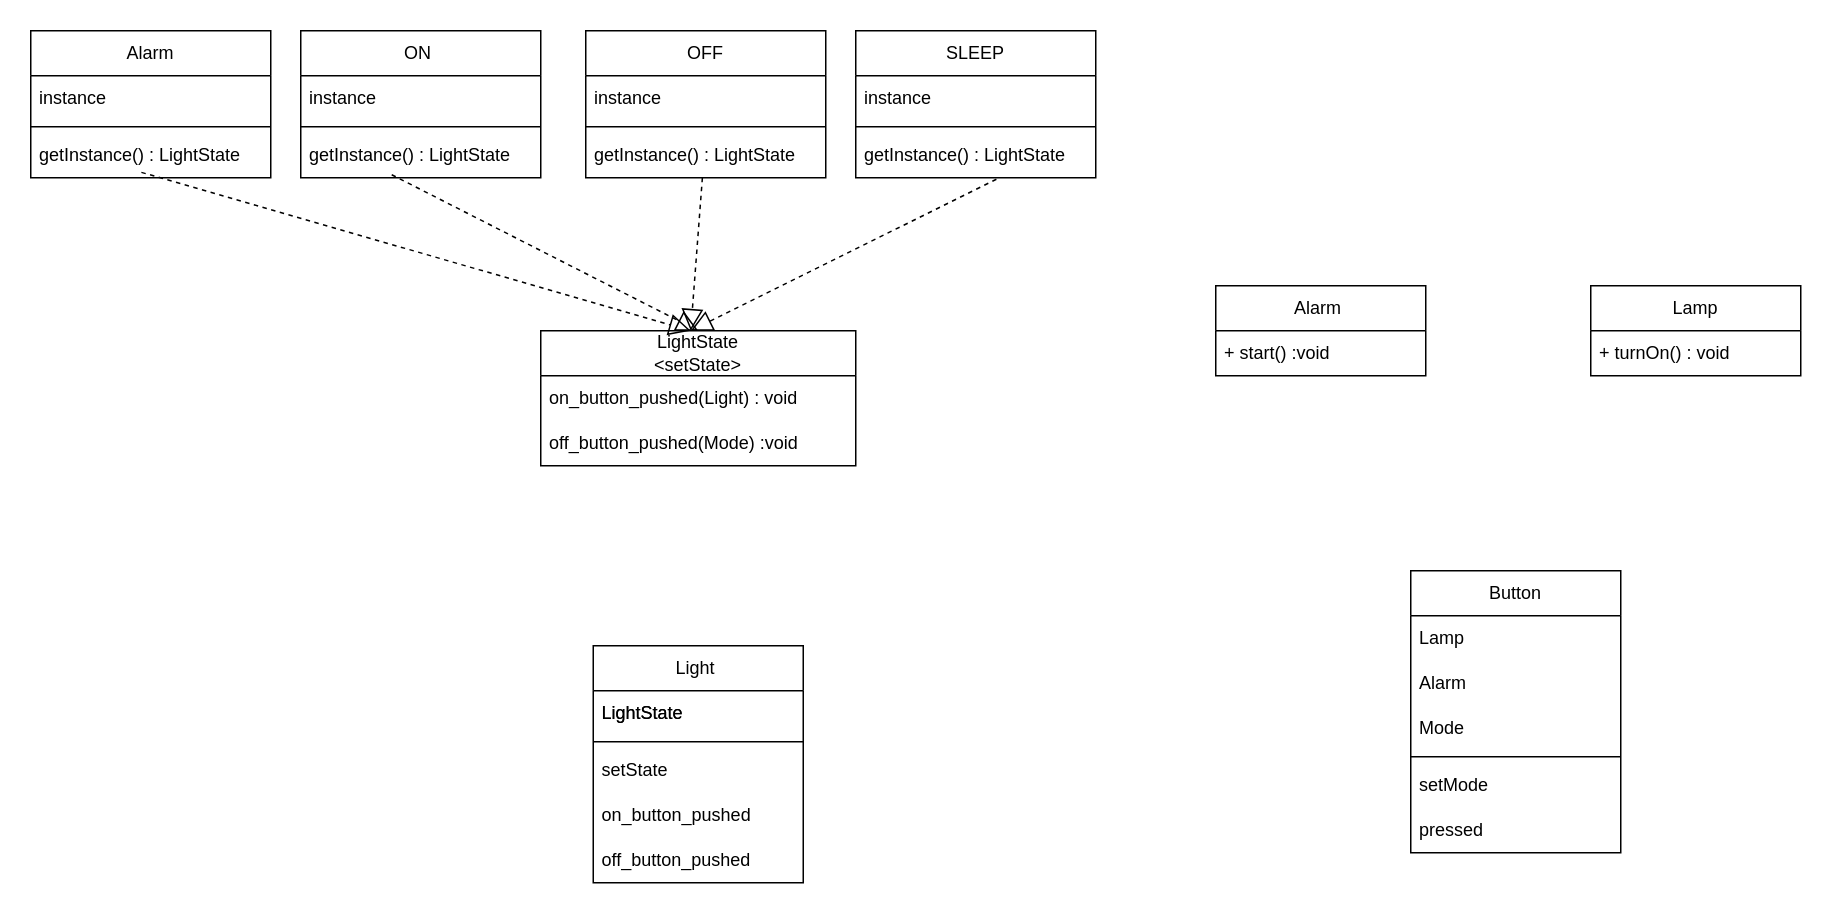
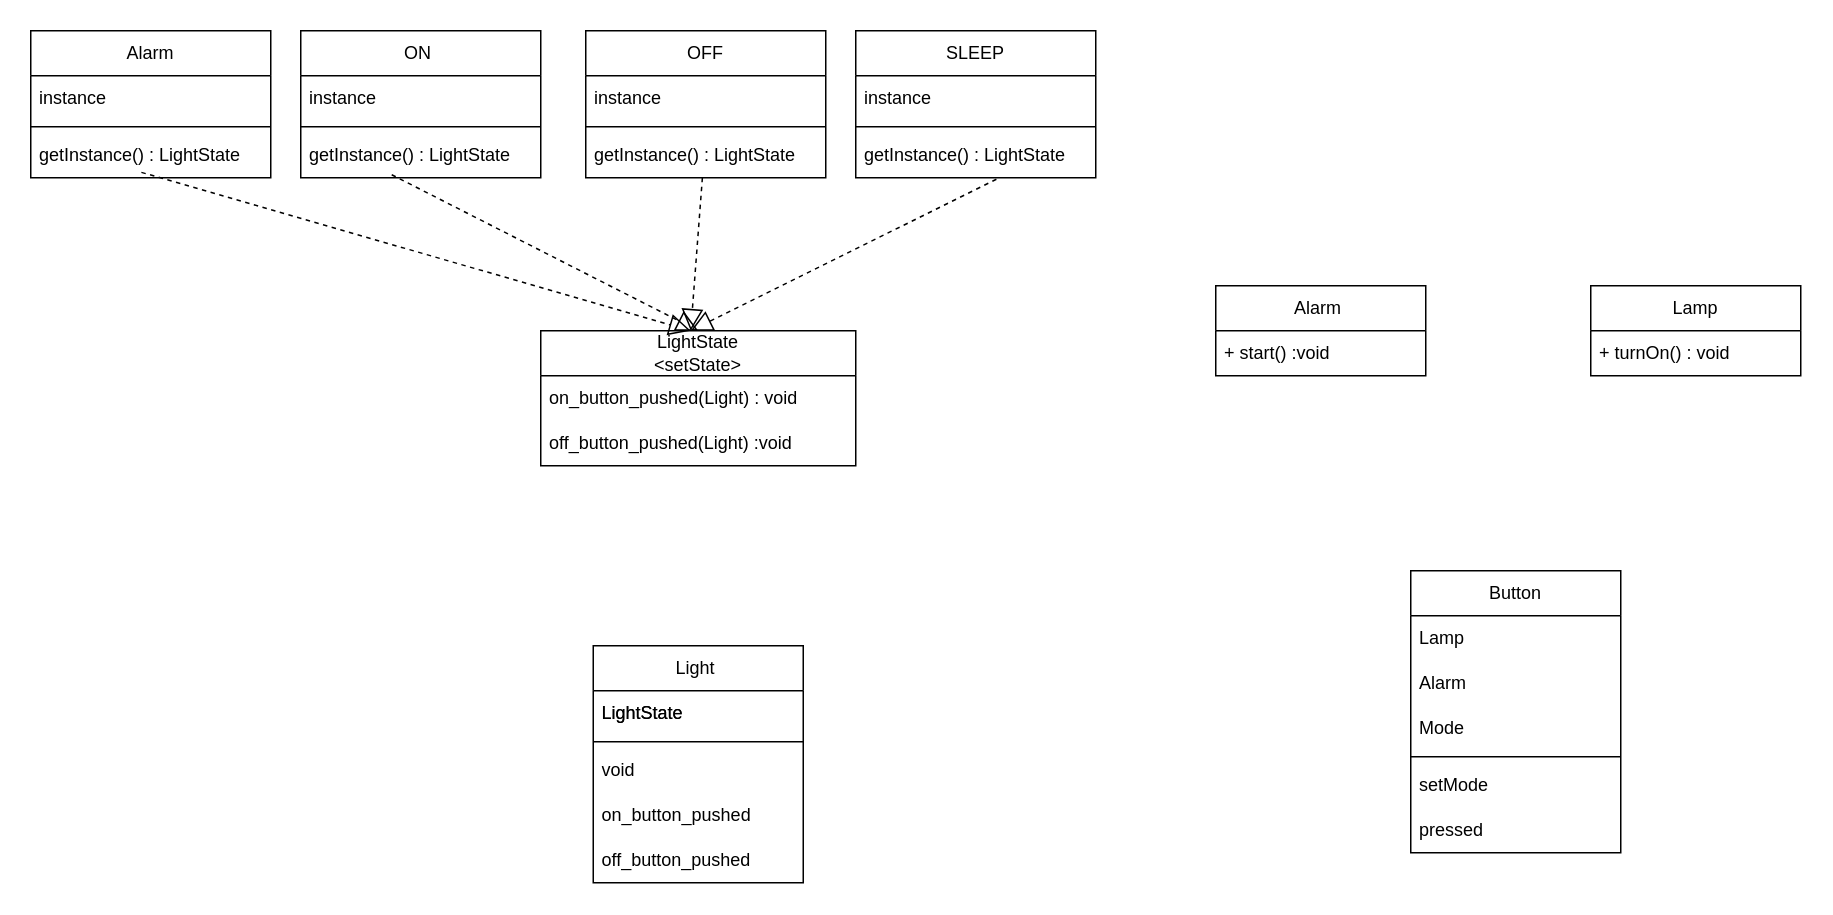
(689, 443) -> (692, 443)
(643, 770) -> (620, 770)
